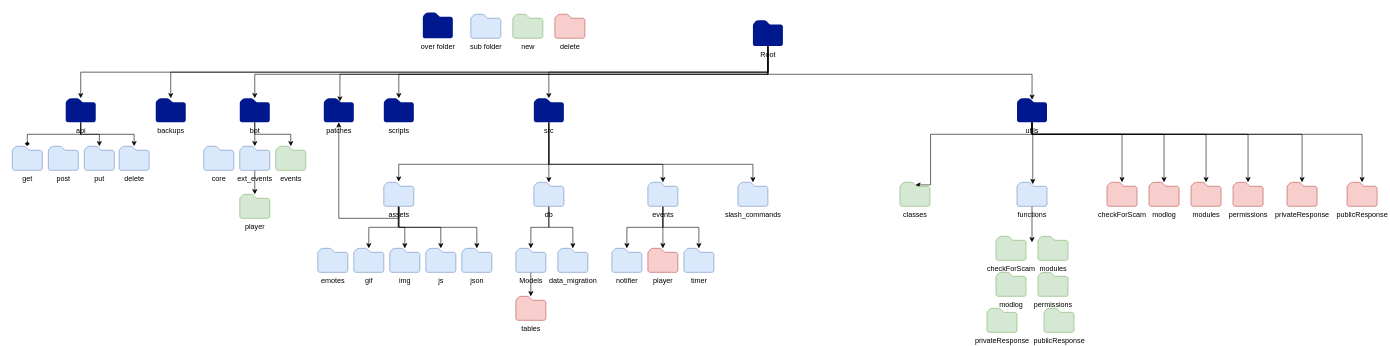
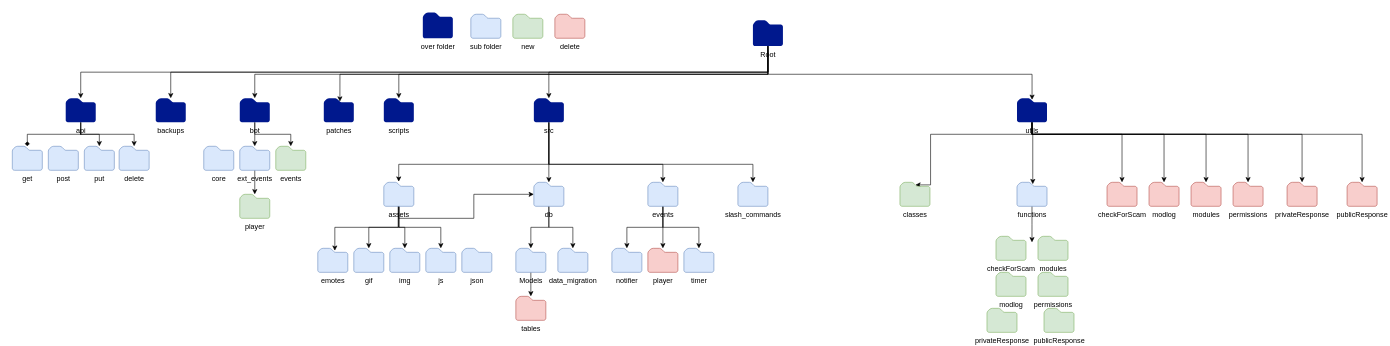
(339, 218) -> (335, 227)
(476, 227) -> (474, 194)
